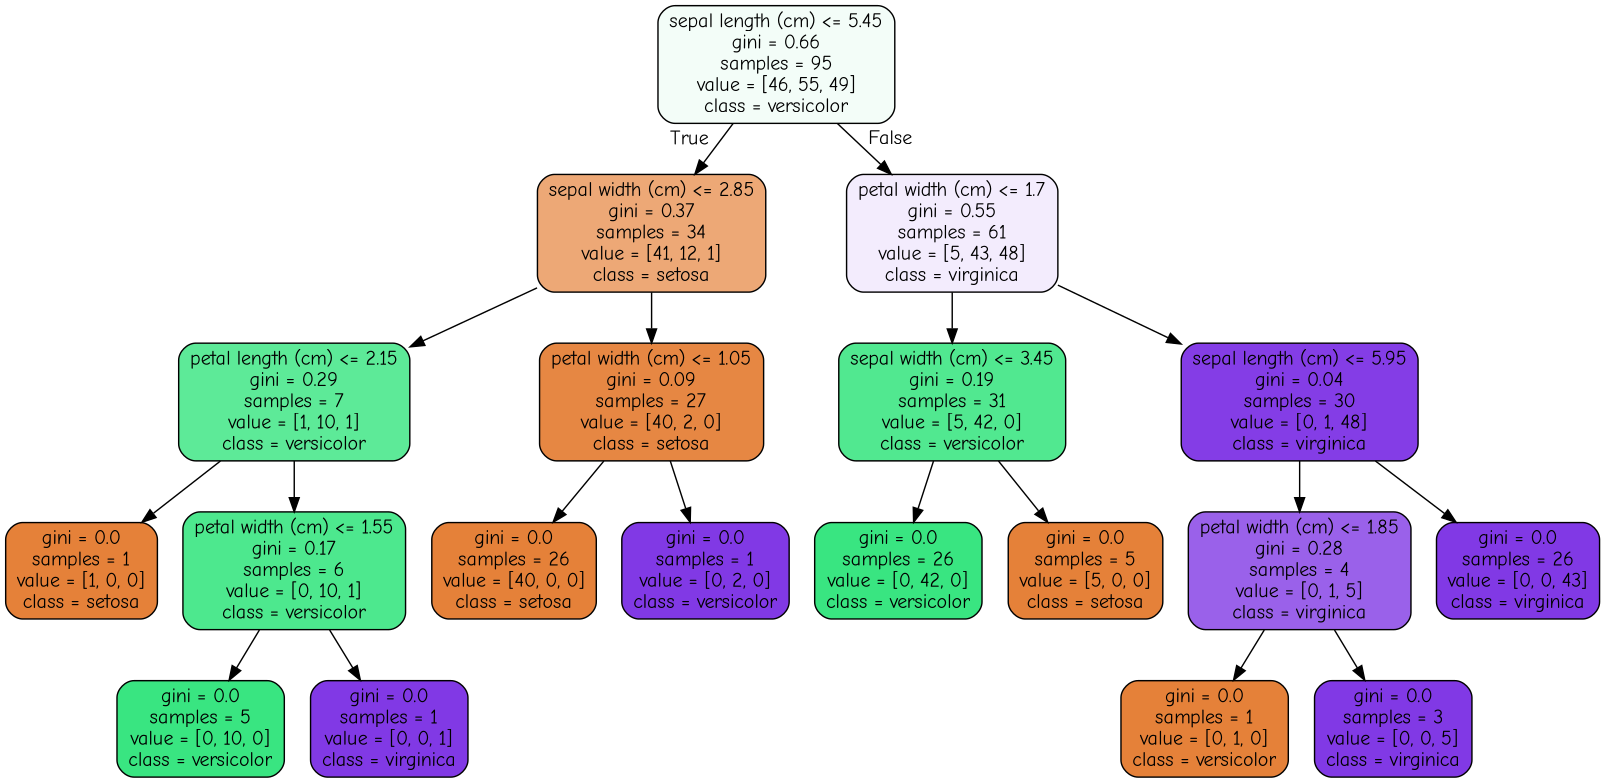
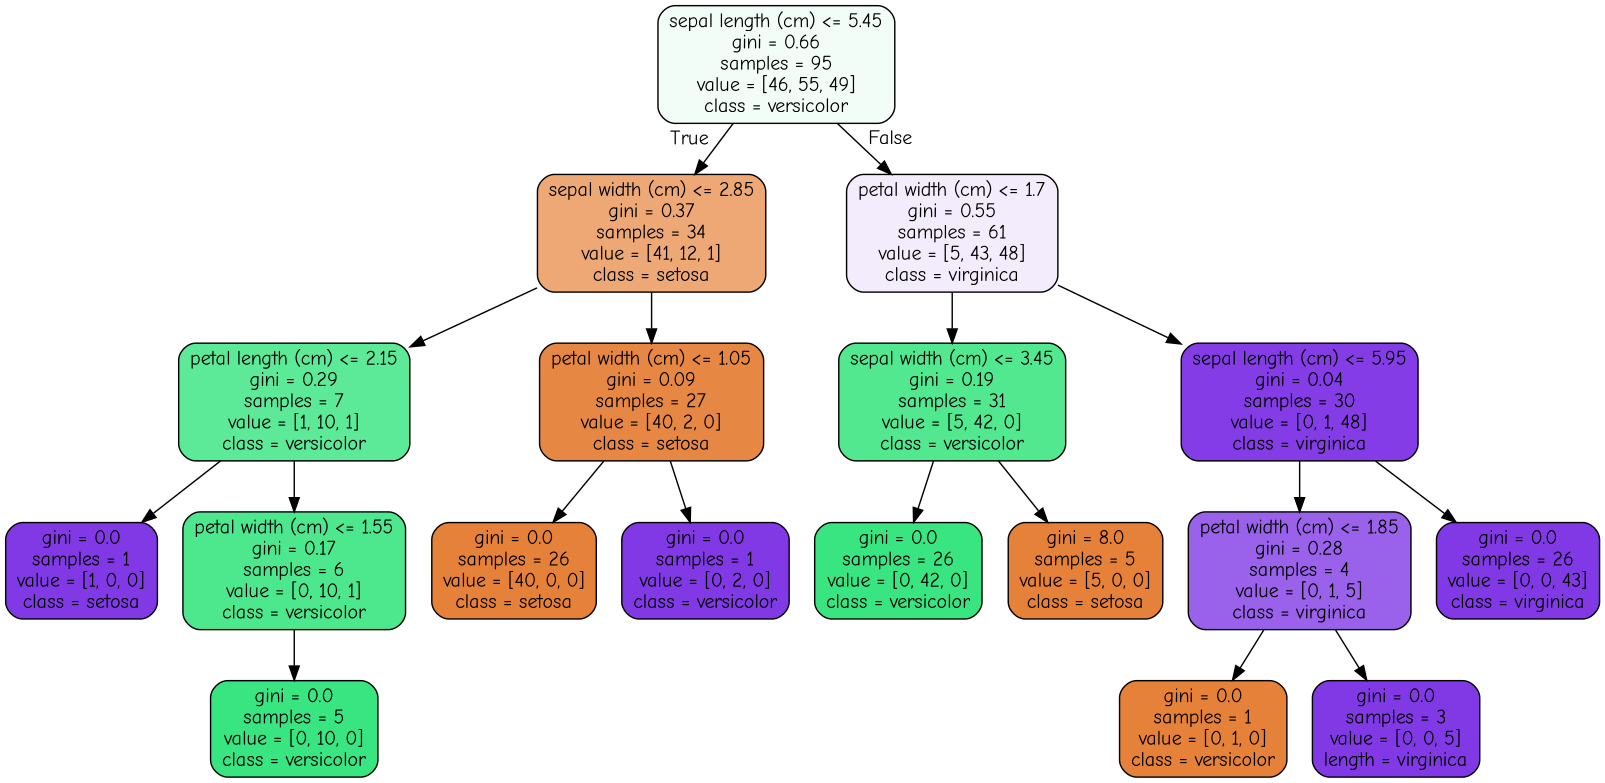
(82, 571) -> (82, 571)
(1086, 571) -> (1086, 571)
(389, 729) -> none
(1393, 729) -> (1396, 729)
